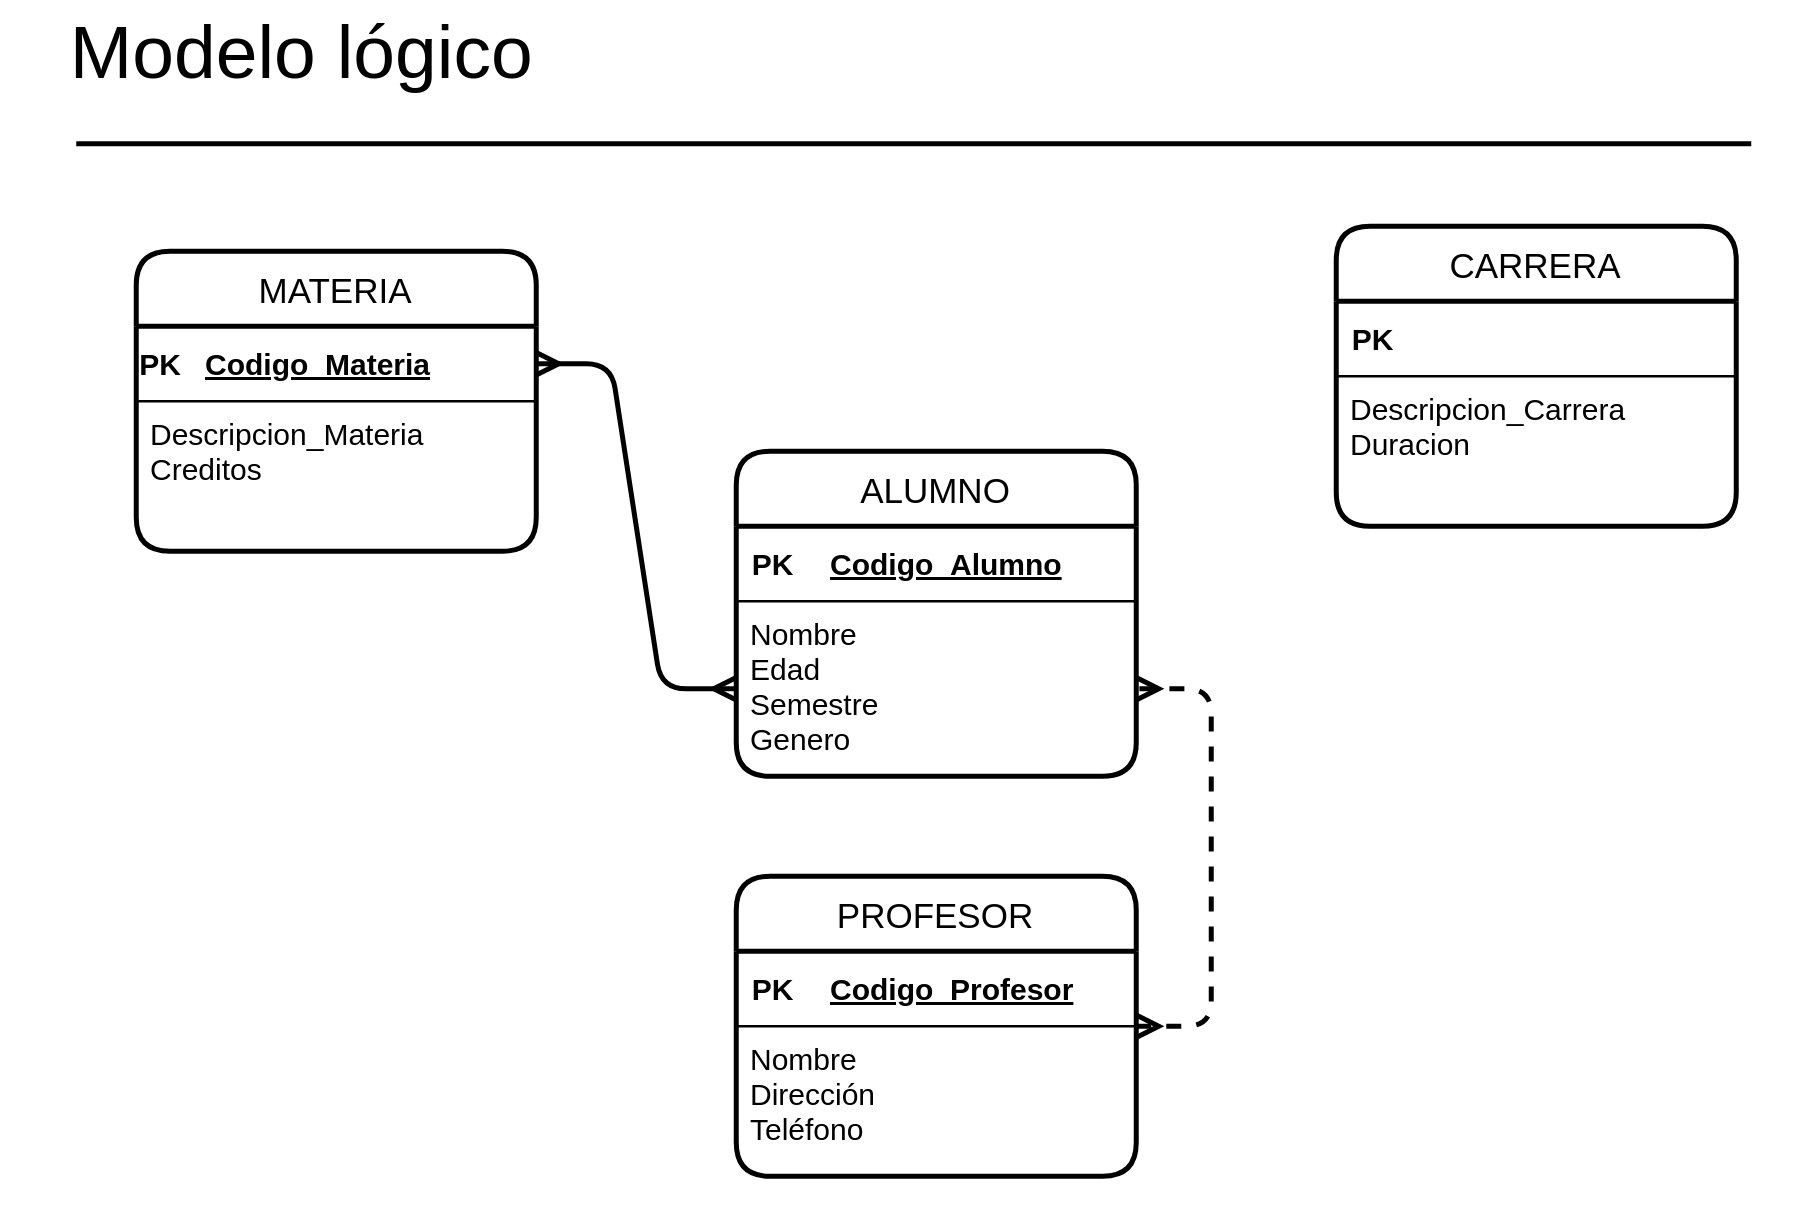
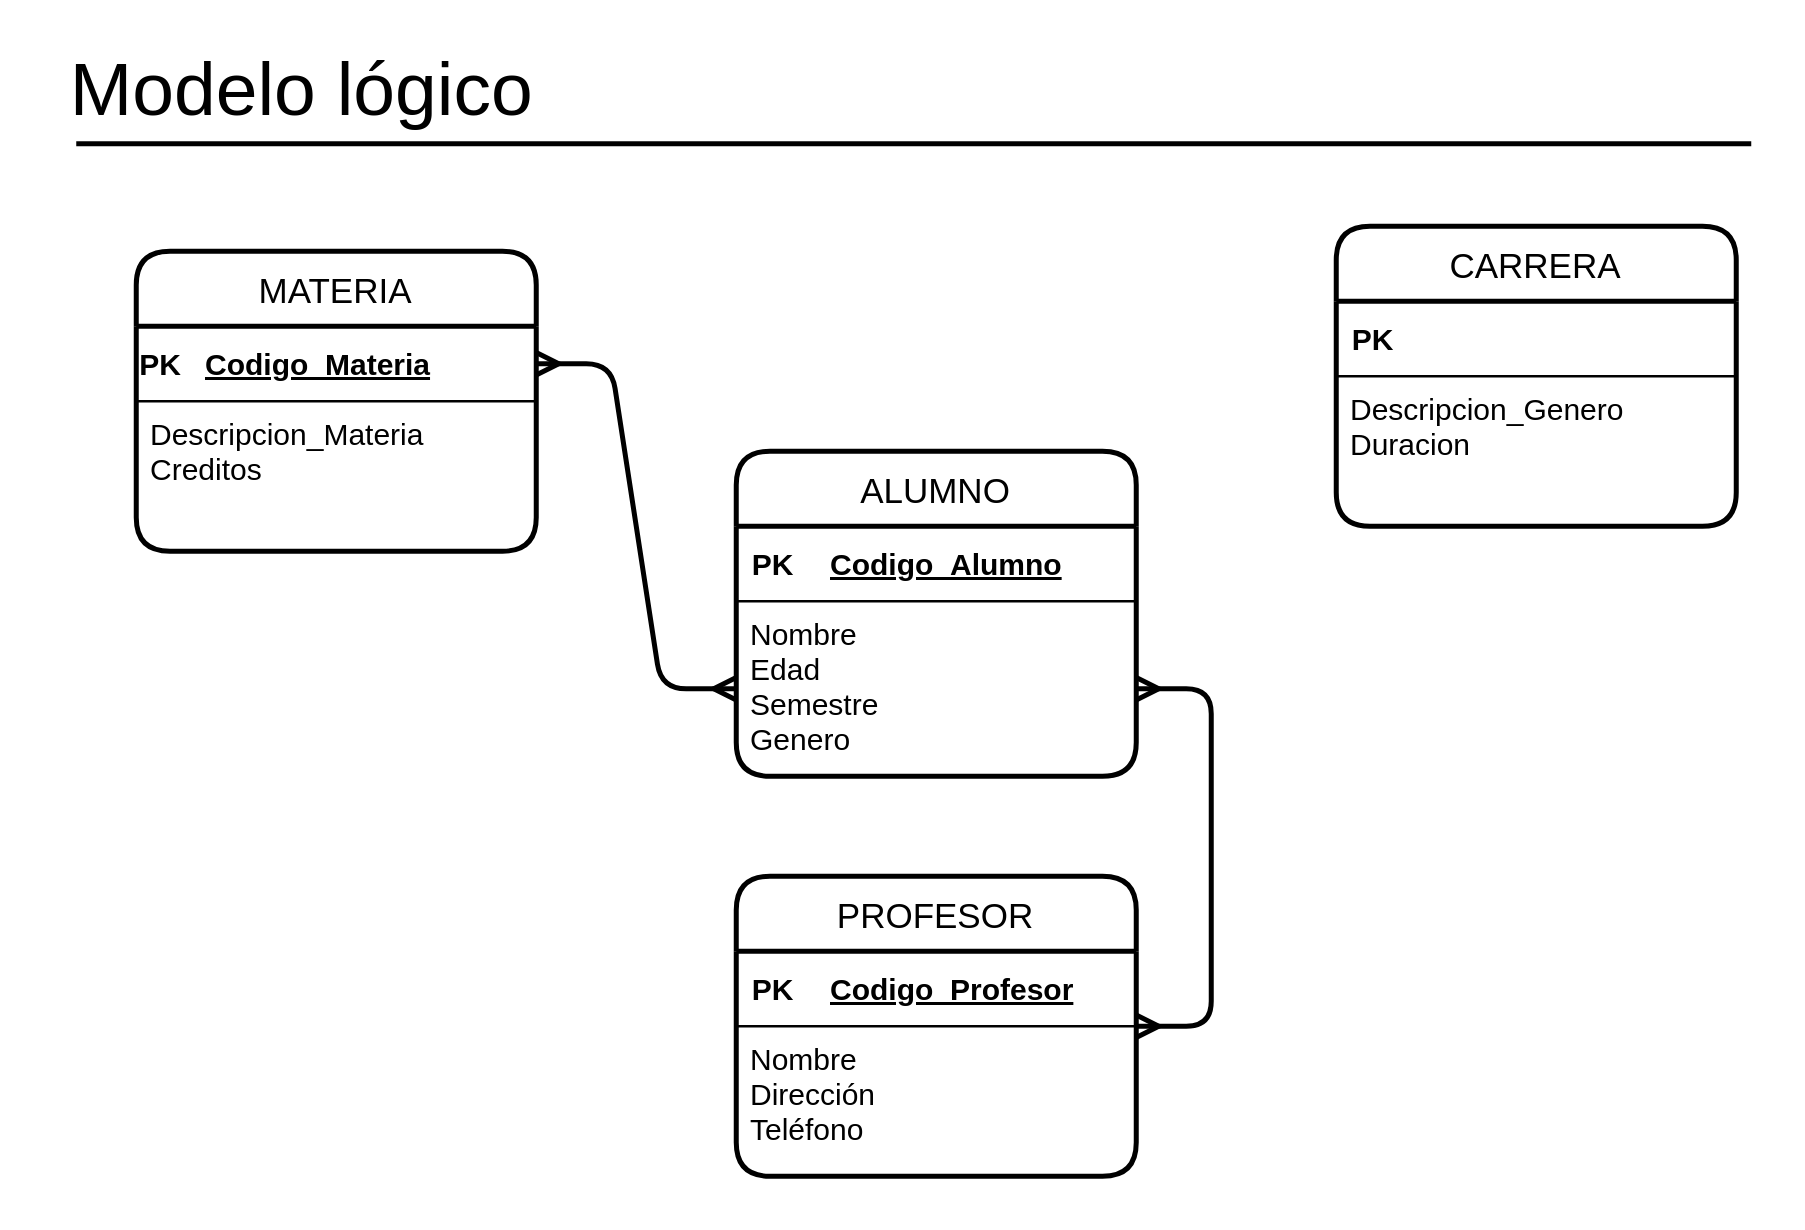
(301, 51) -> (301, 89)
(1502, 410) -> (1493, 410)
(1158, 1026) -> (1158, 1026)
